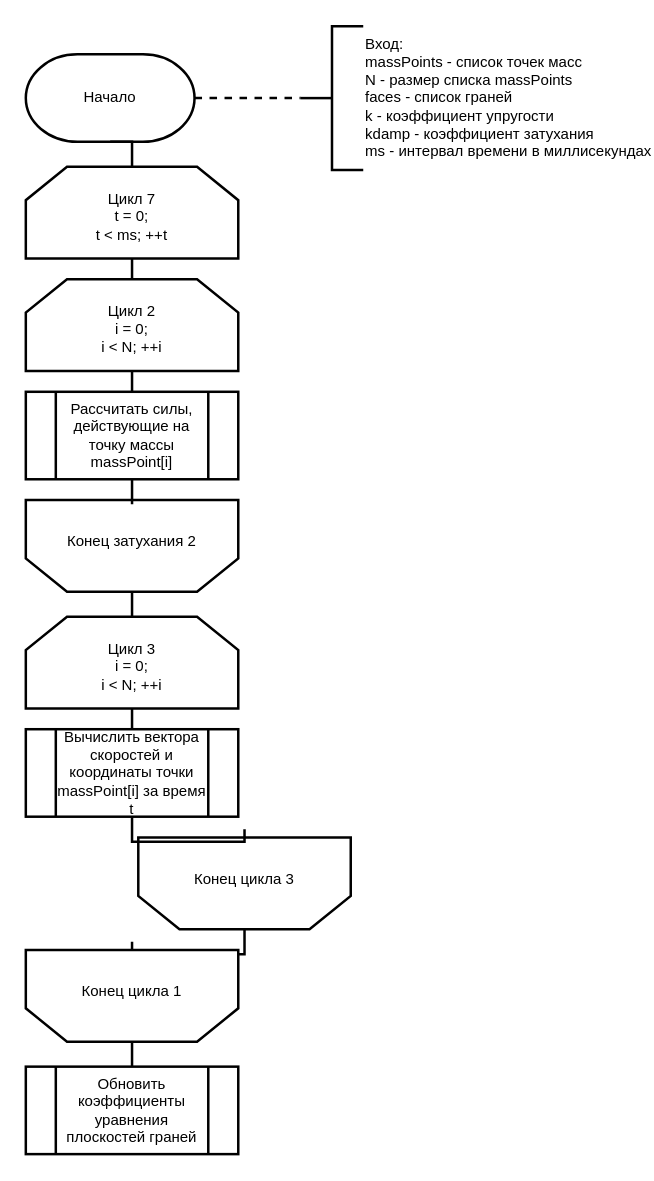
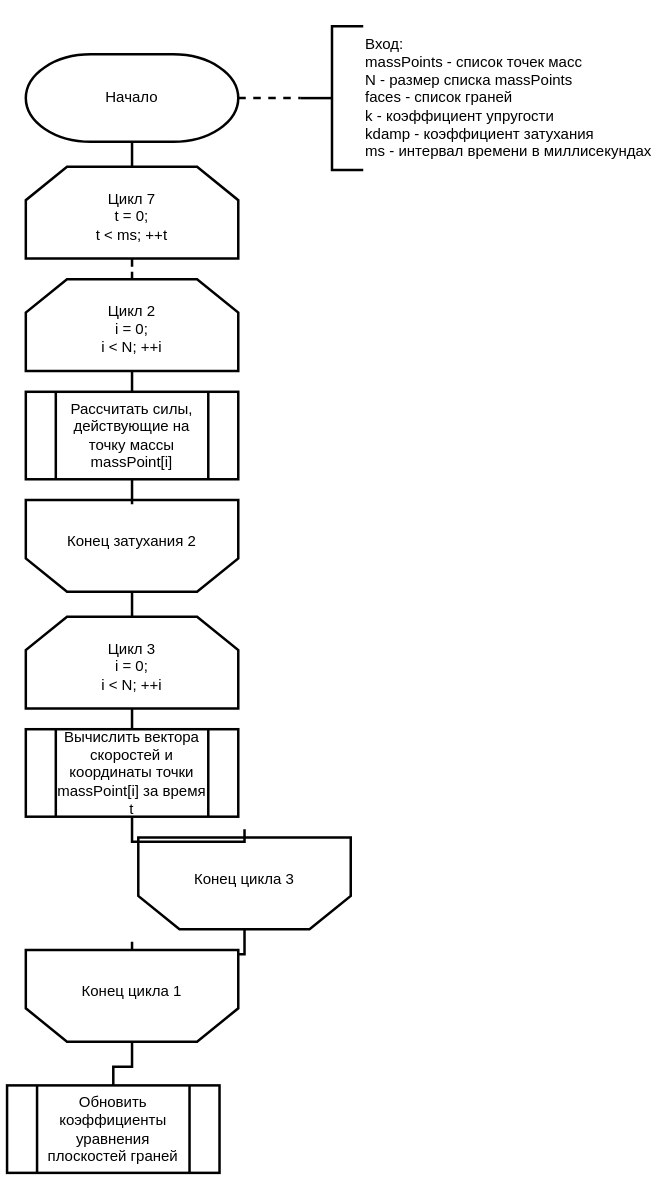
(110, 98) -> (132, 98)
(132, 269) -> (132, 269)
(132, 1111) -> (113, 1129)
